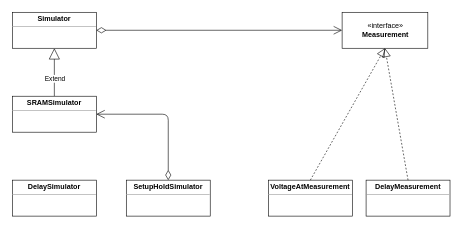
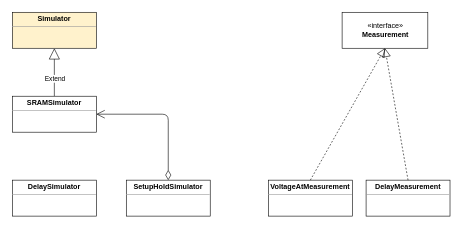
(54, 30) -> (54, 30)
(223, 30) -> none
